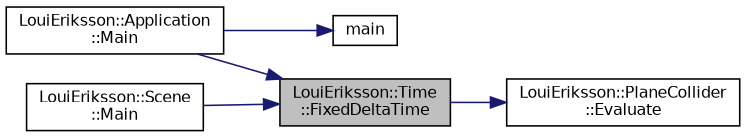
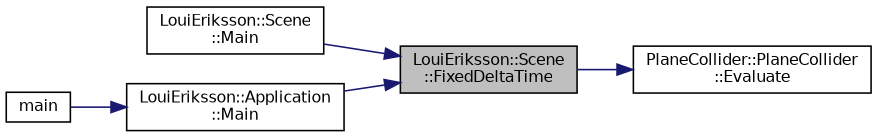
(270, 30) -> (91, 107)
(365, 102) -> (489, 70)
(623, 102) -> (752, 70)
